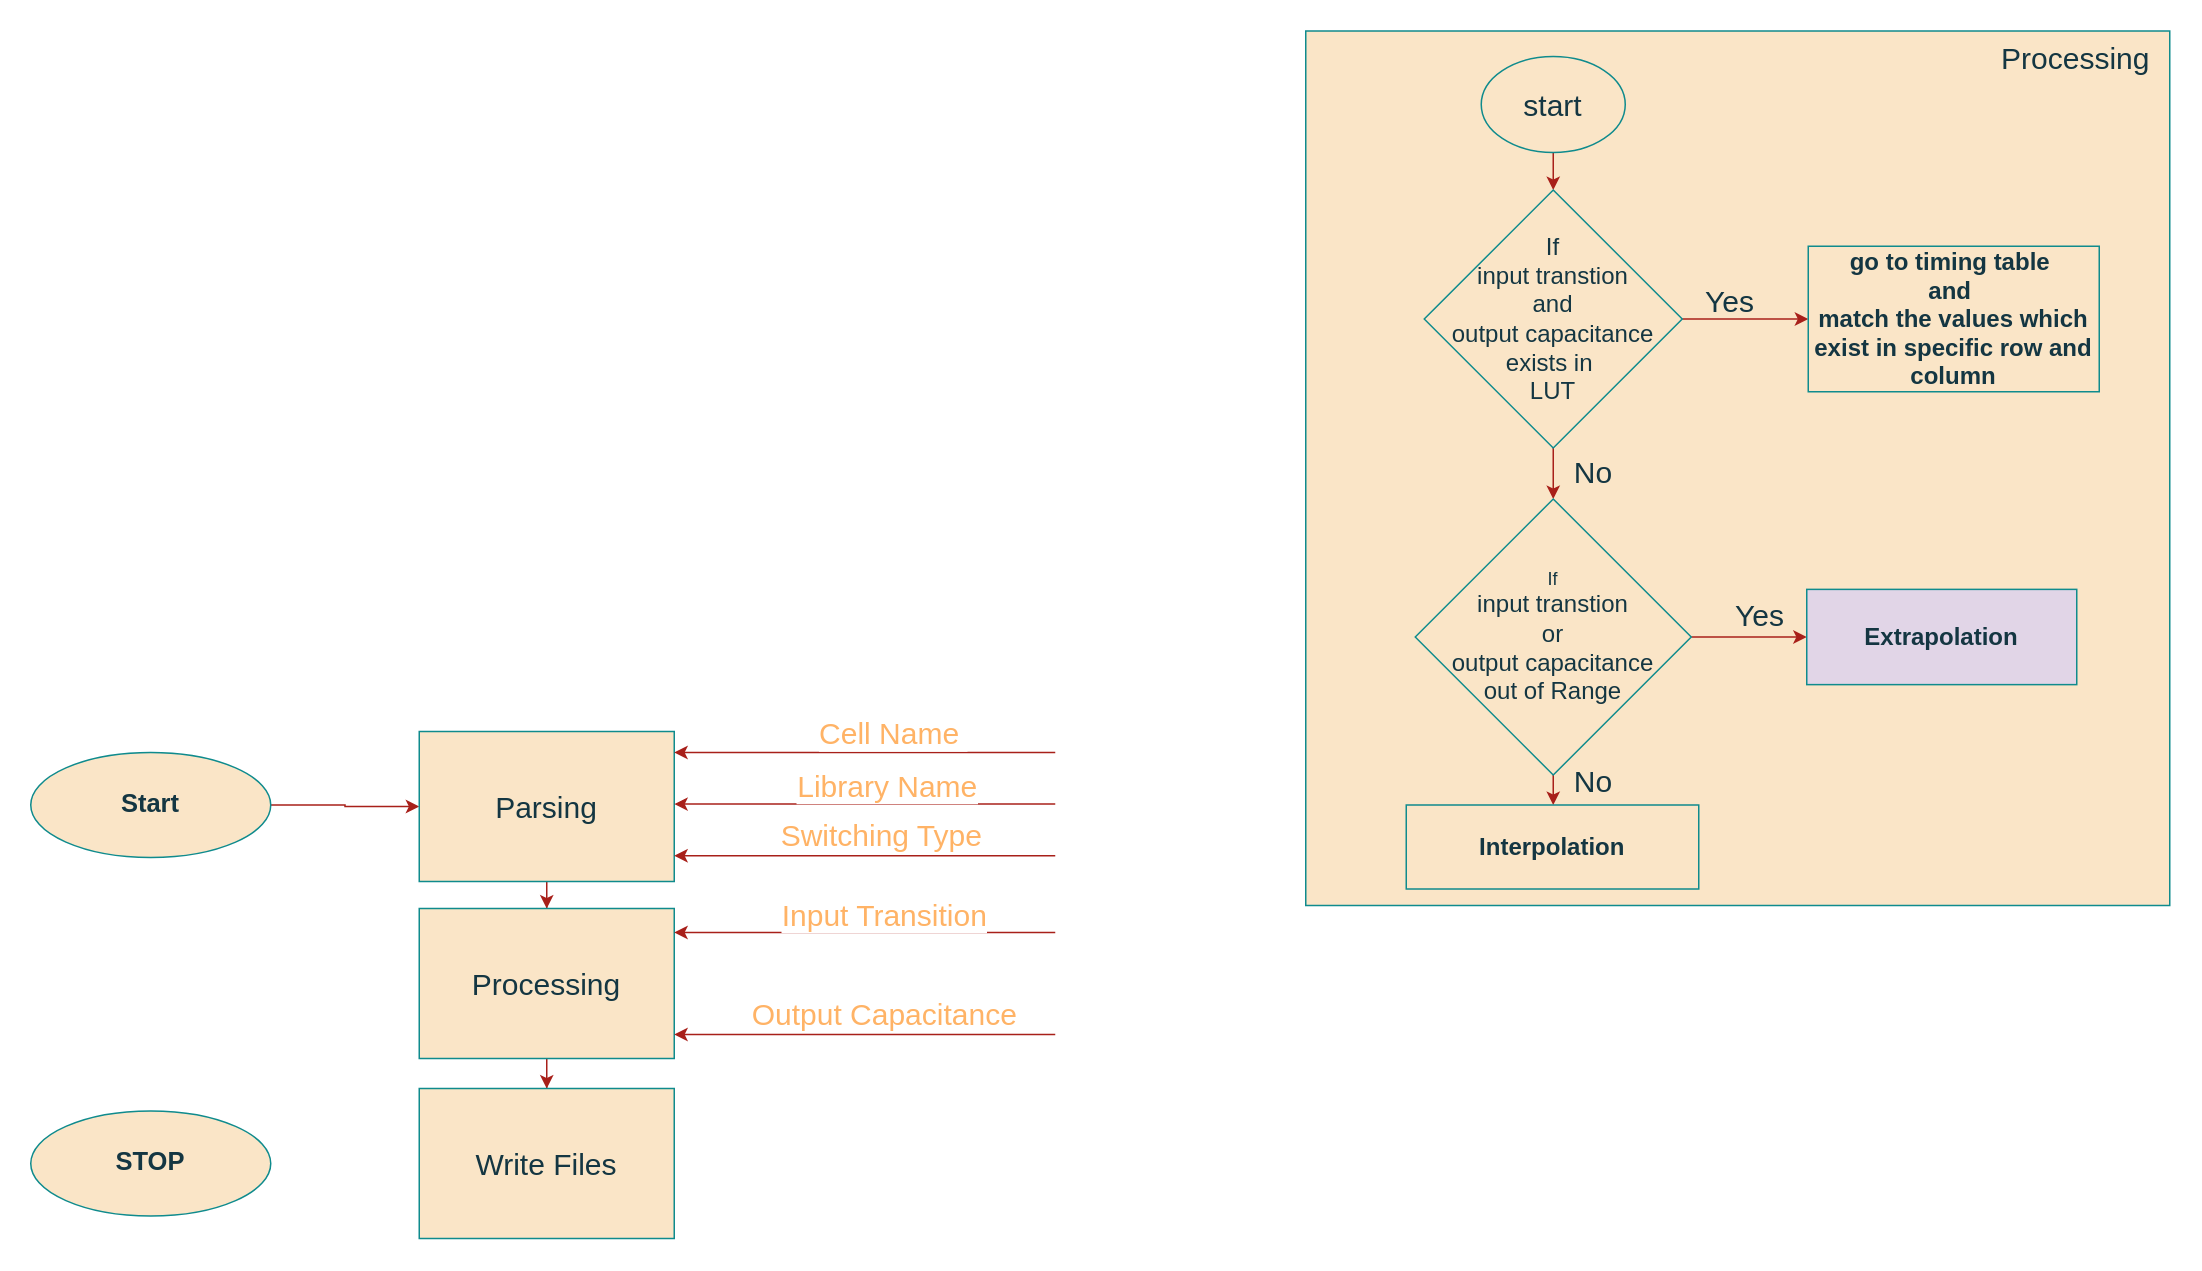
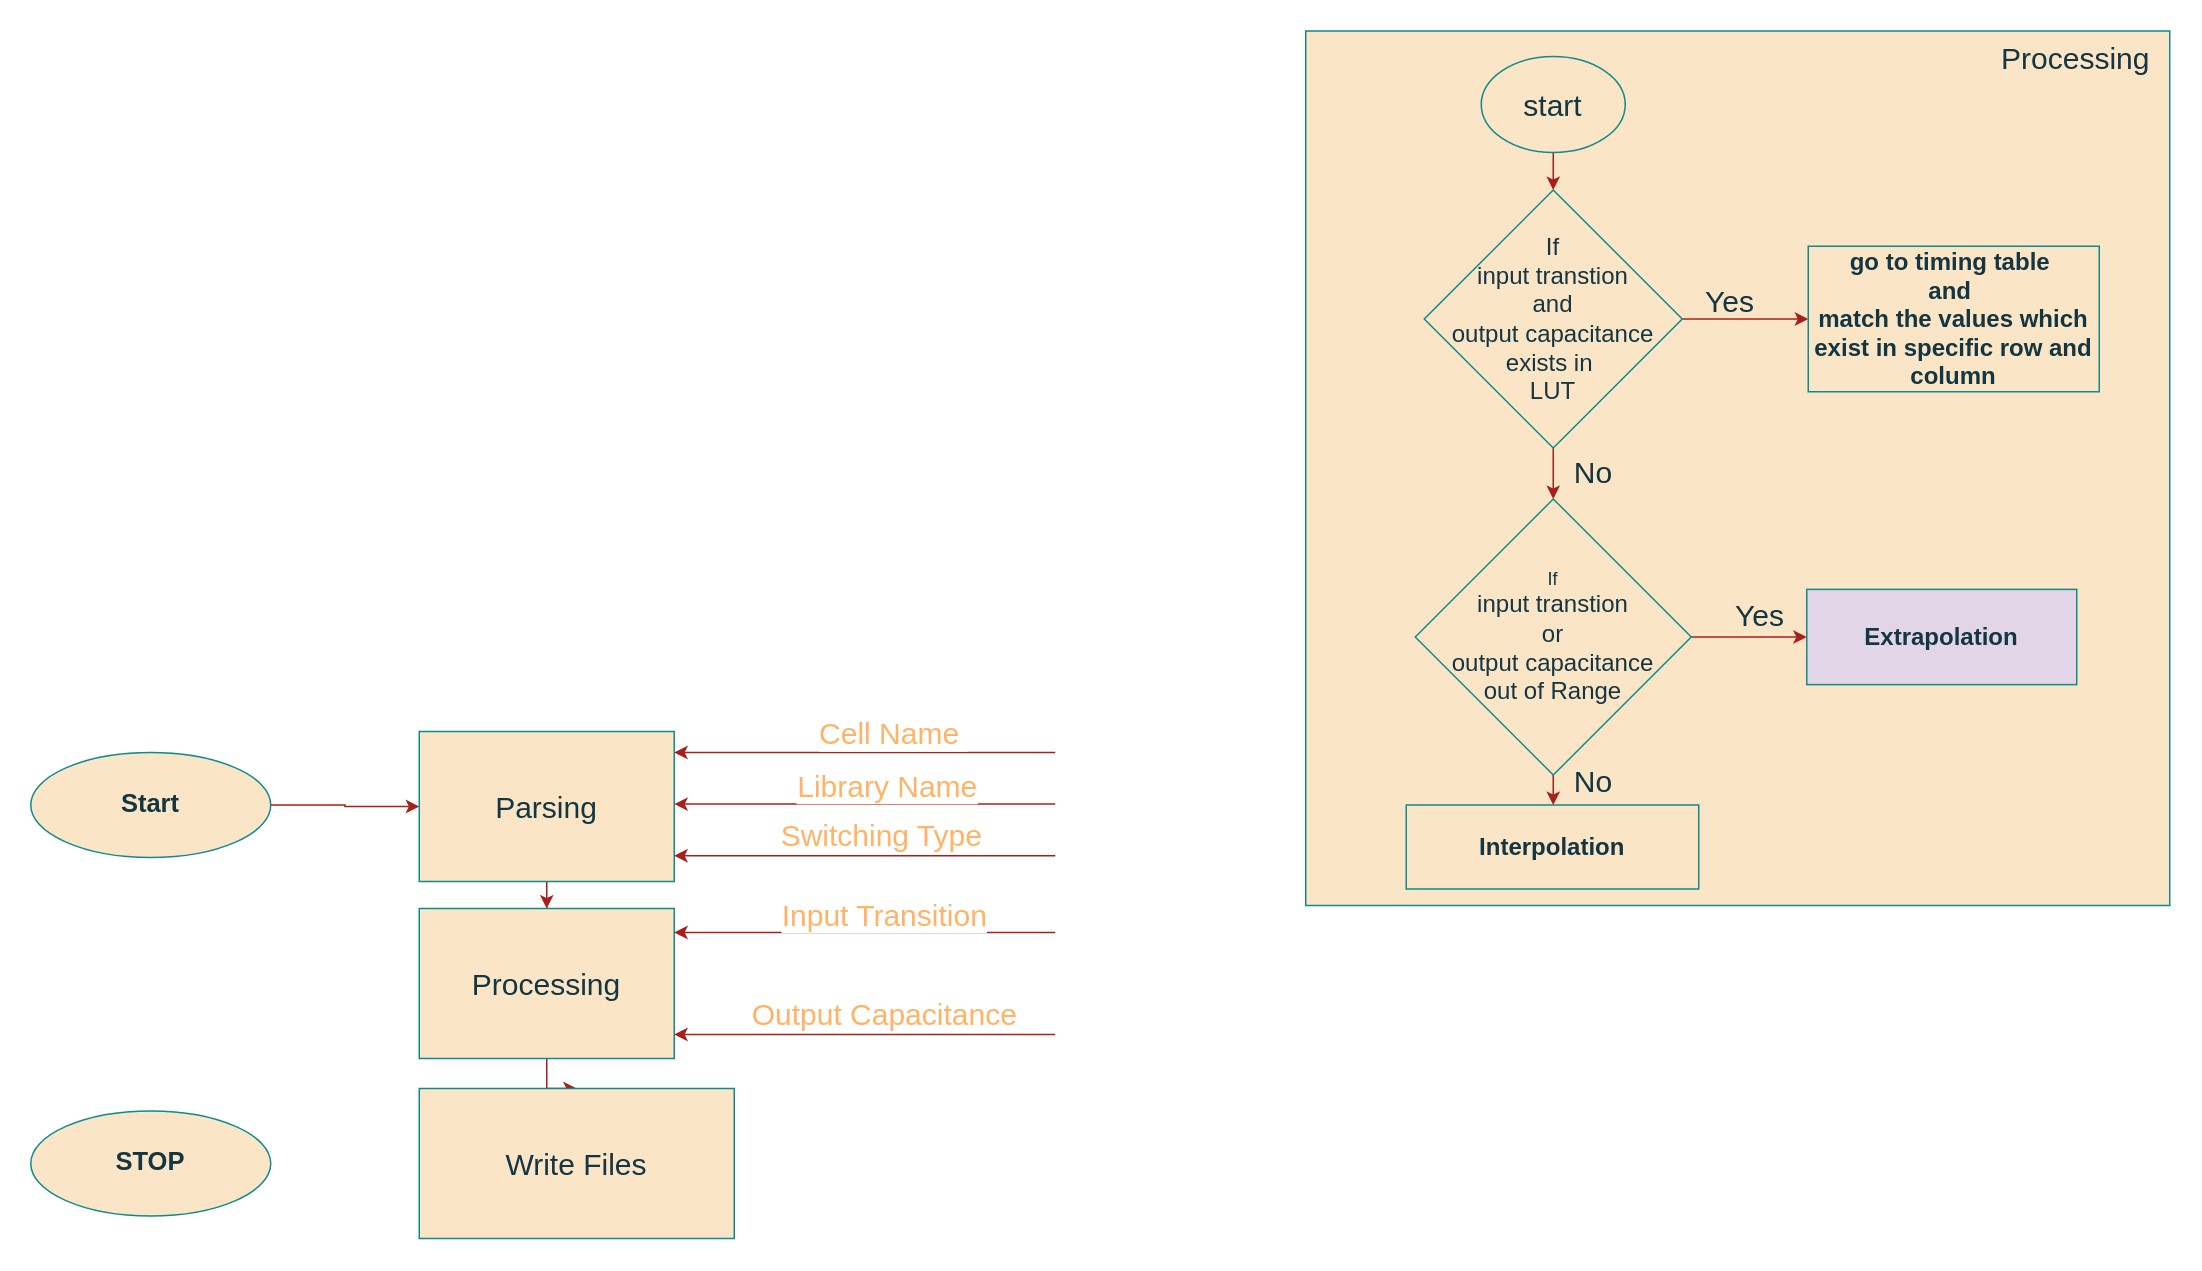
(547, 1163) -> (577, 1163)
